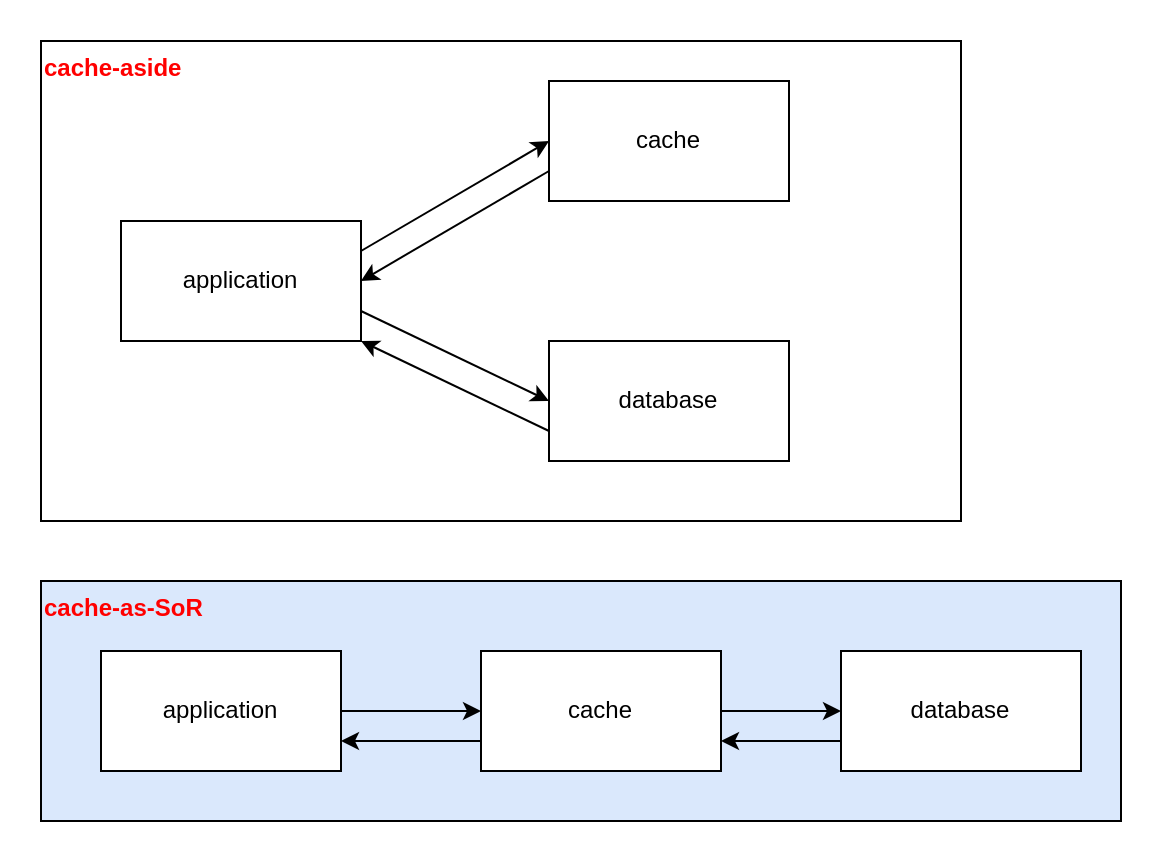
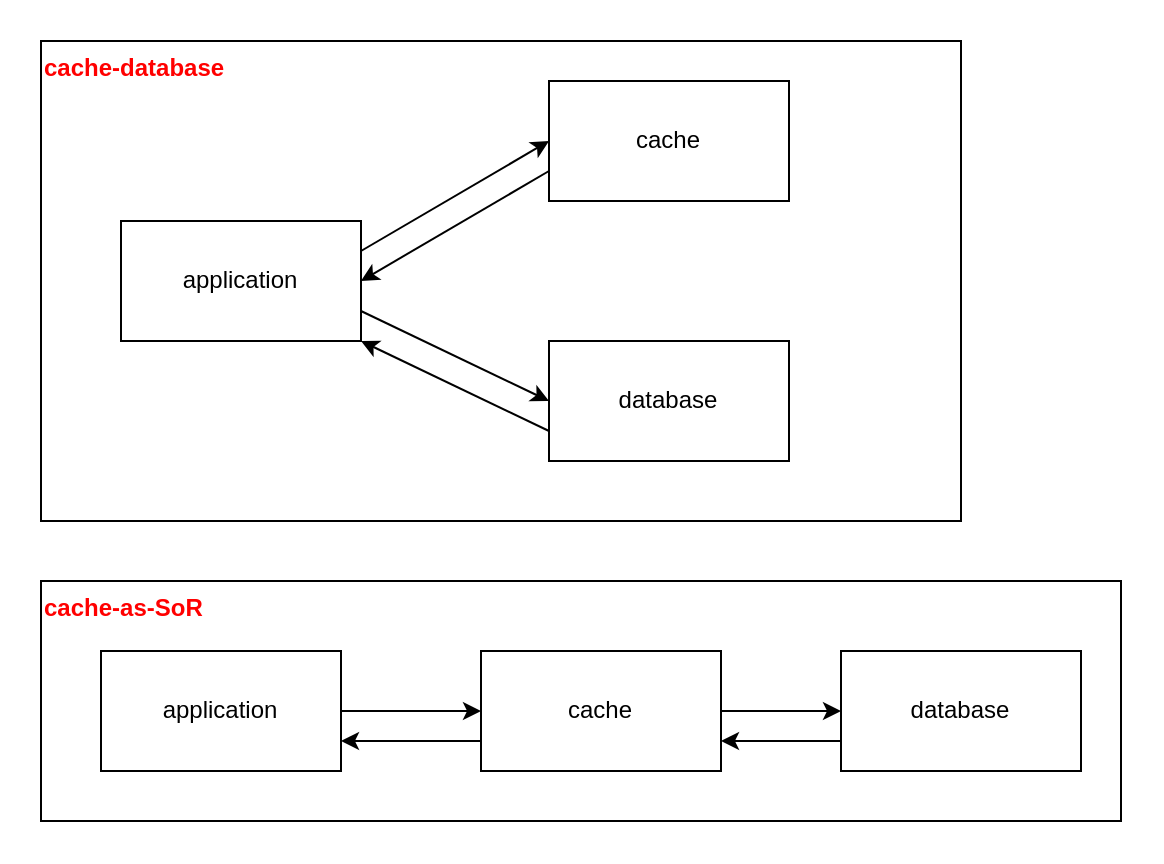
(116, 69) -> (139, 69)
(126, 609) -> (126, 609)
